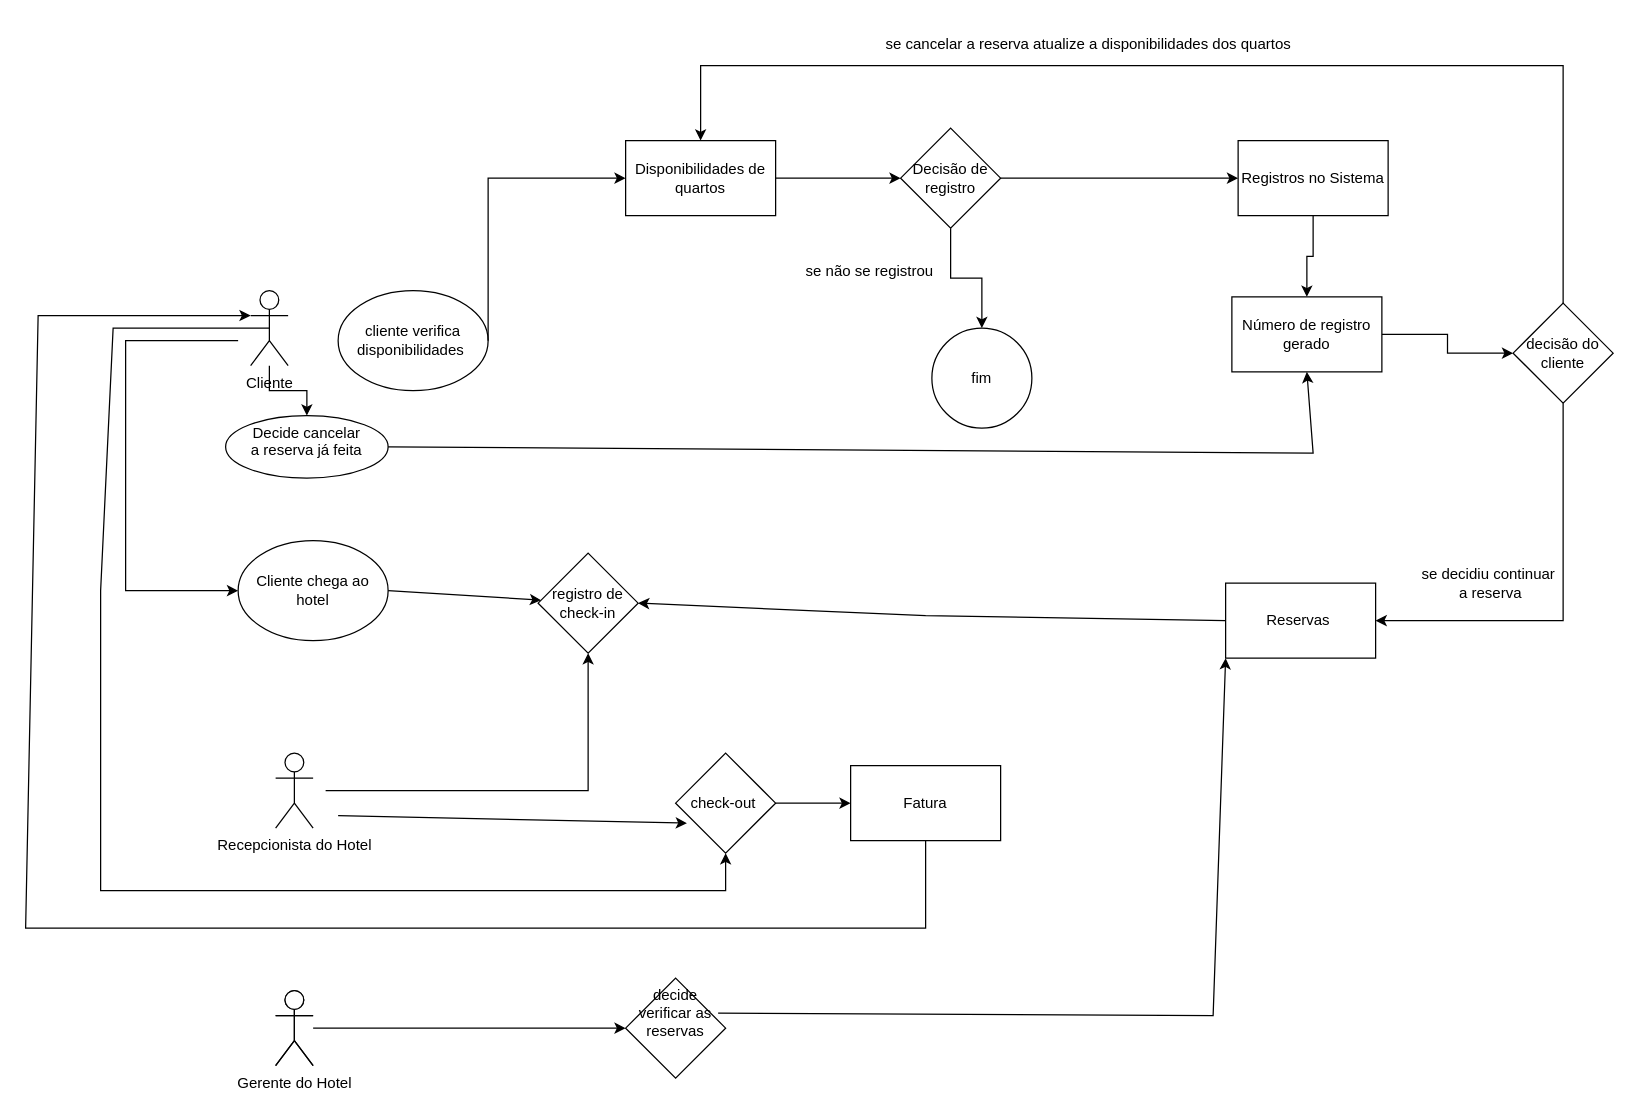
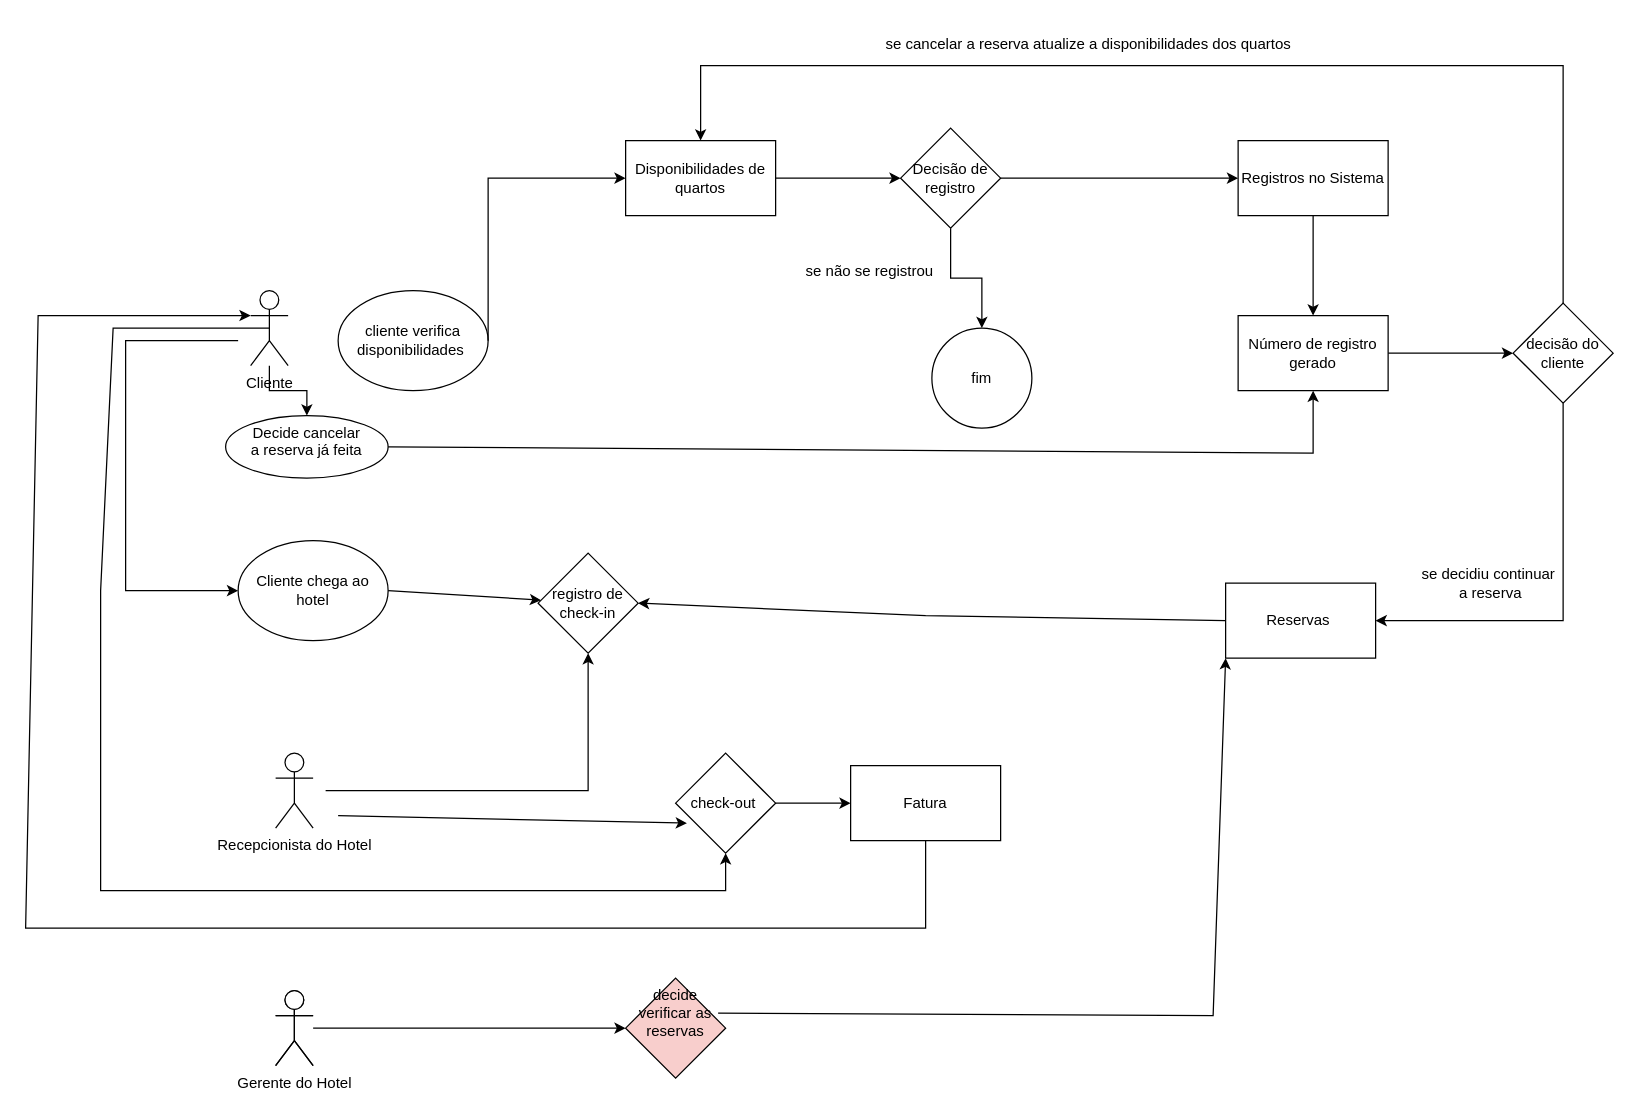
(1307, 334) -> (1313, 353)
(676, 1028) -> (676, 1028)
